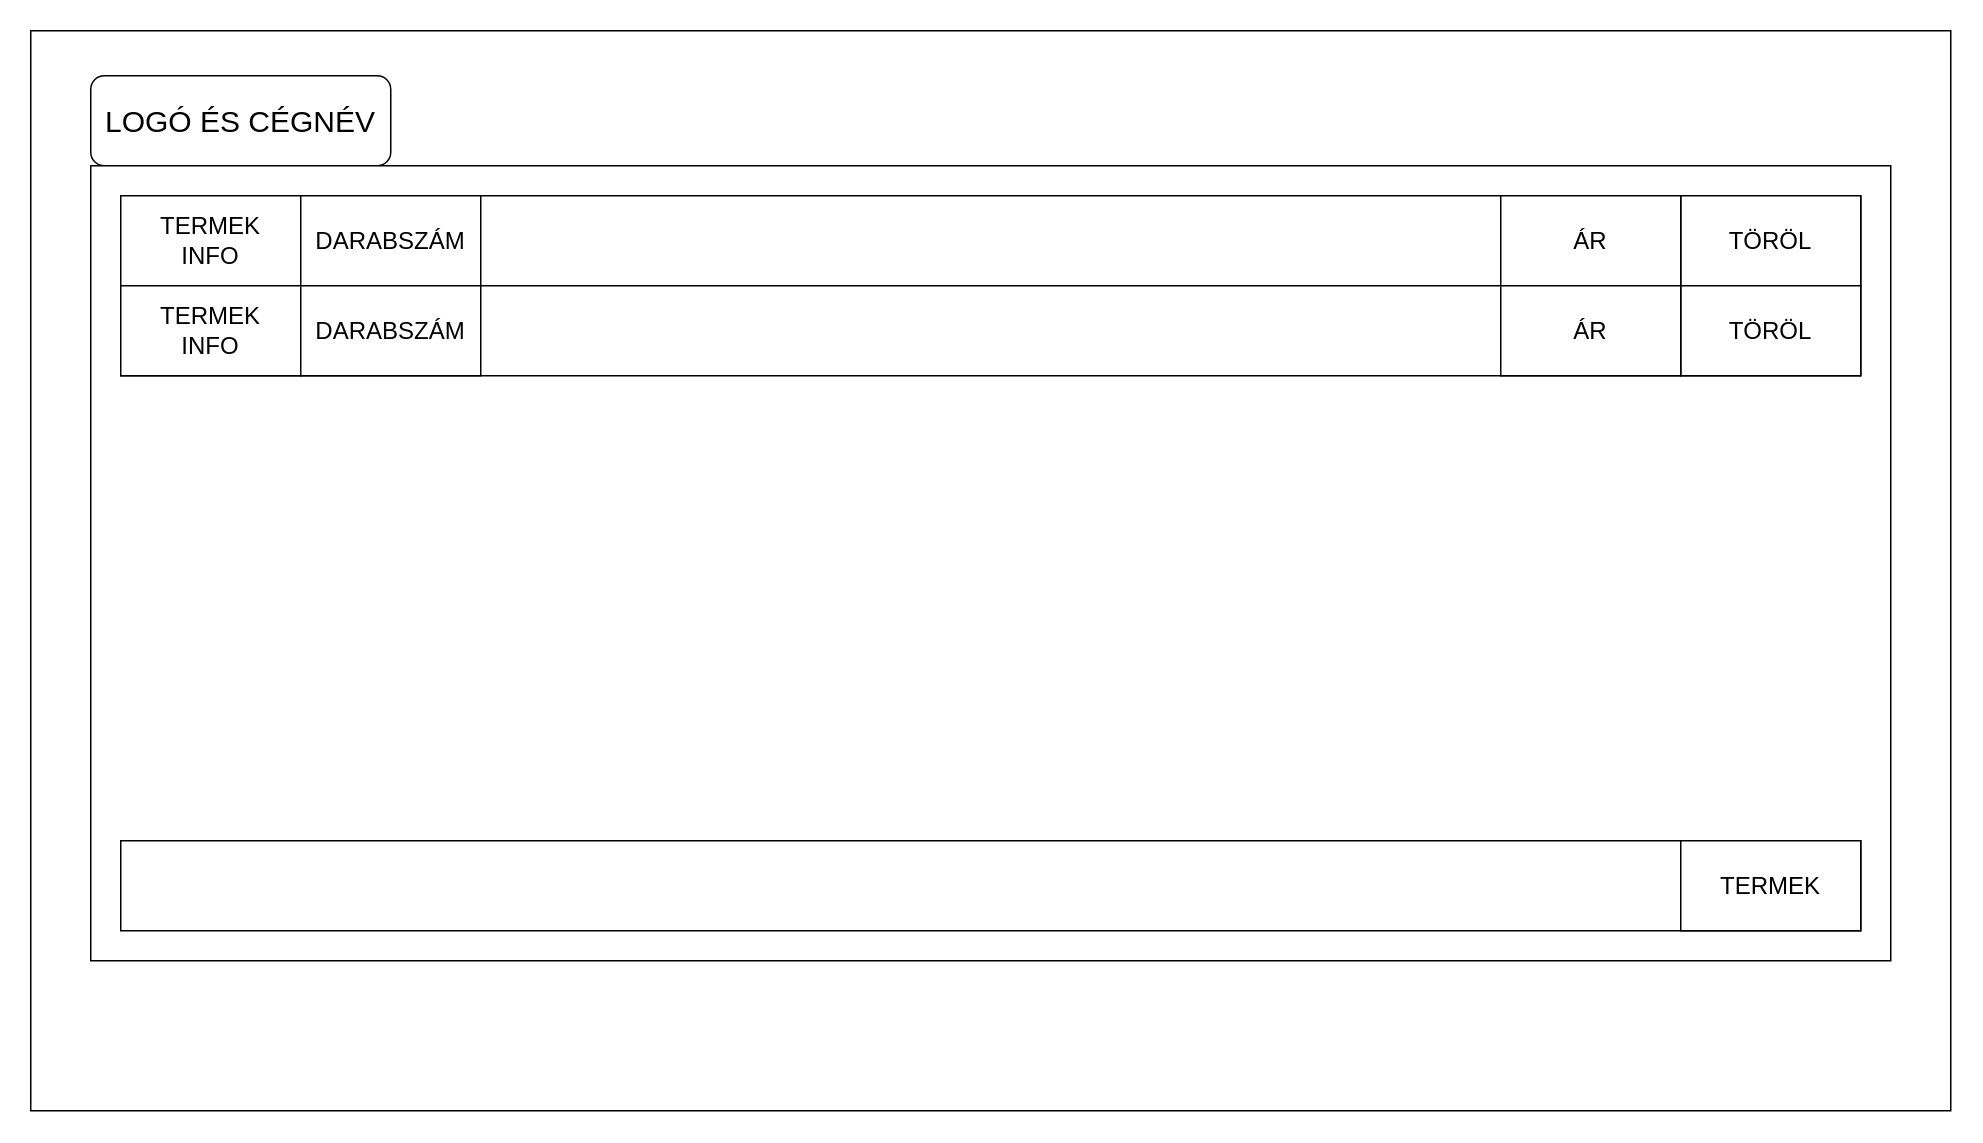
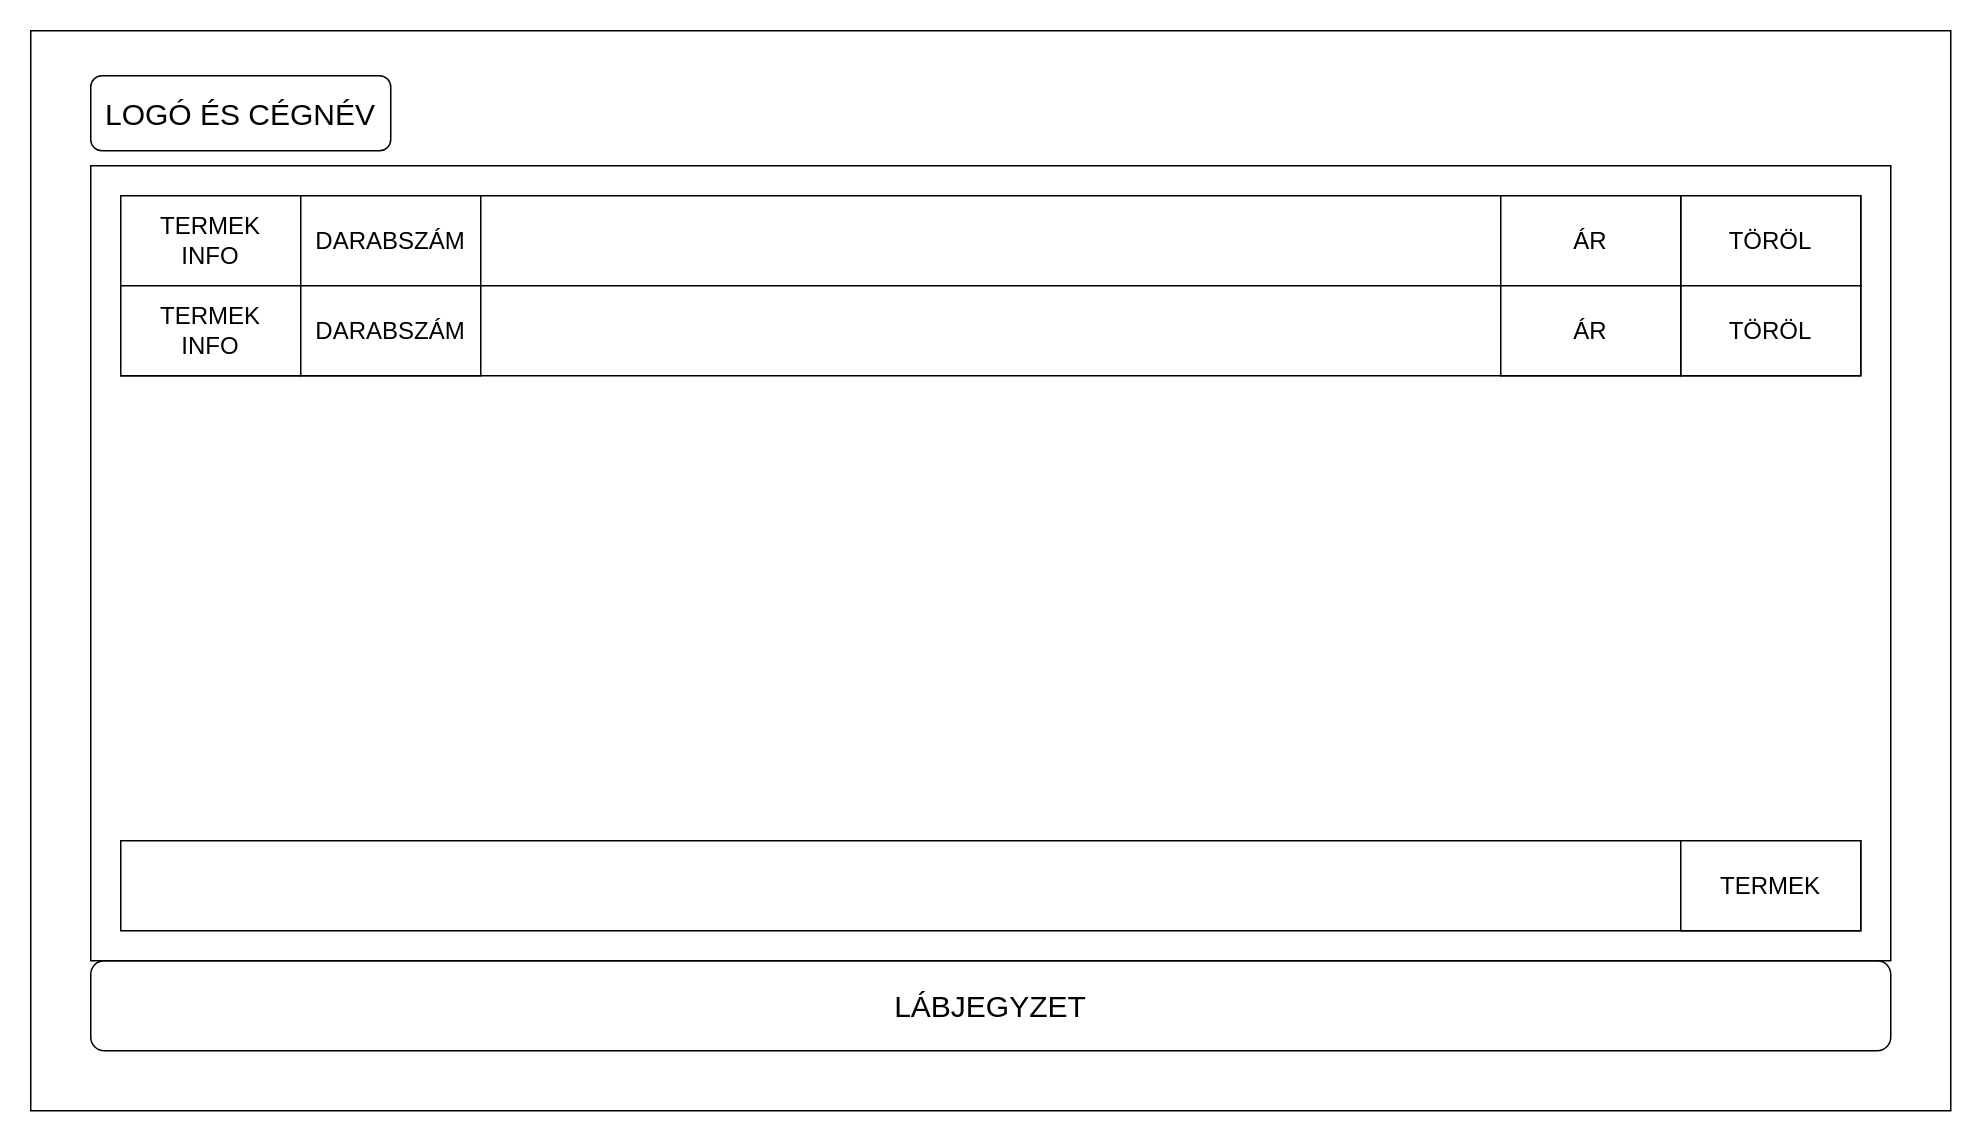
(241, 121) -> (241, 113)
none -> (991, 1006)
